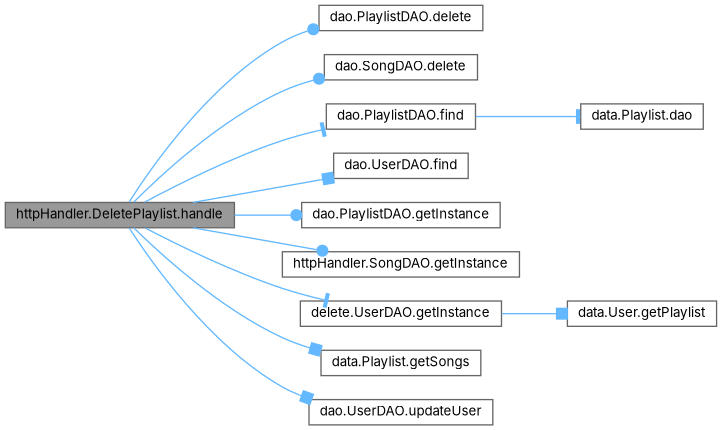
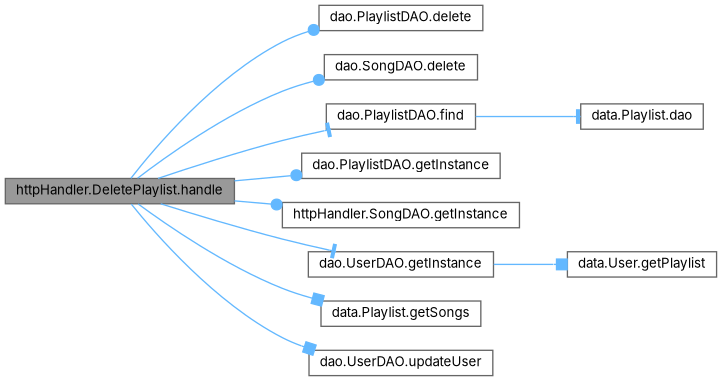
(401, 166) -> none
(401, 314) -> (401, 264)
